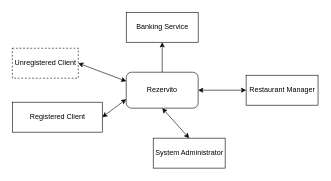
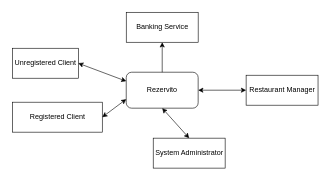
(45, 63) -> (45, 63)
